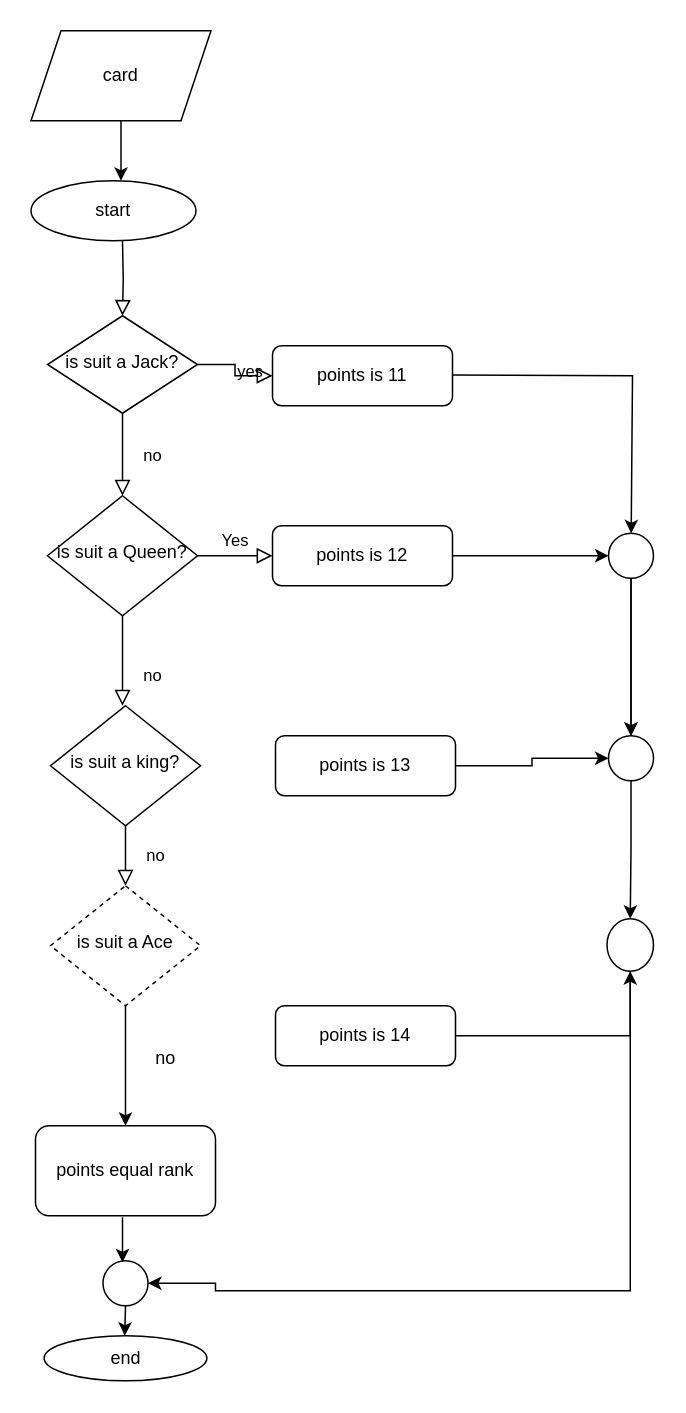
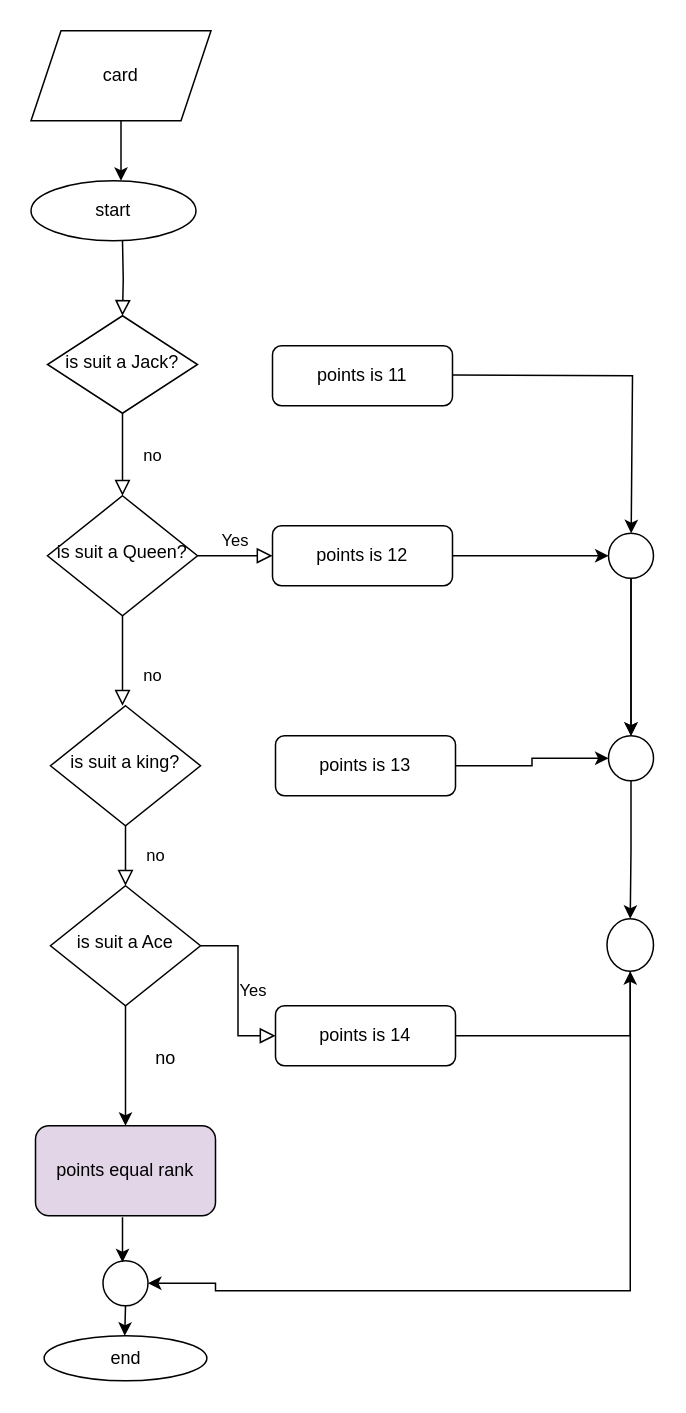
(233, 365) -> none
(125, 946) -> (125, 946)
none -> (238, 983)
(125, 1171) -> (125, 1171)
